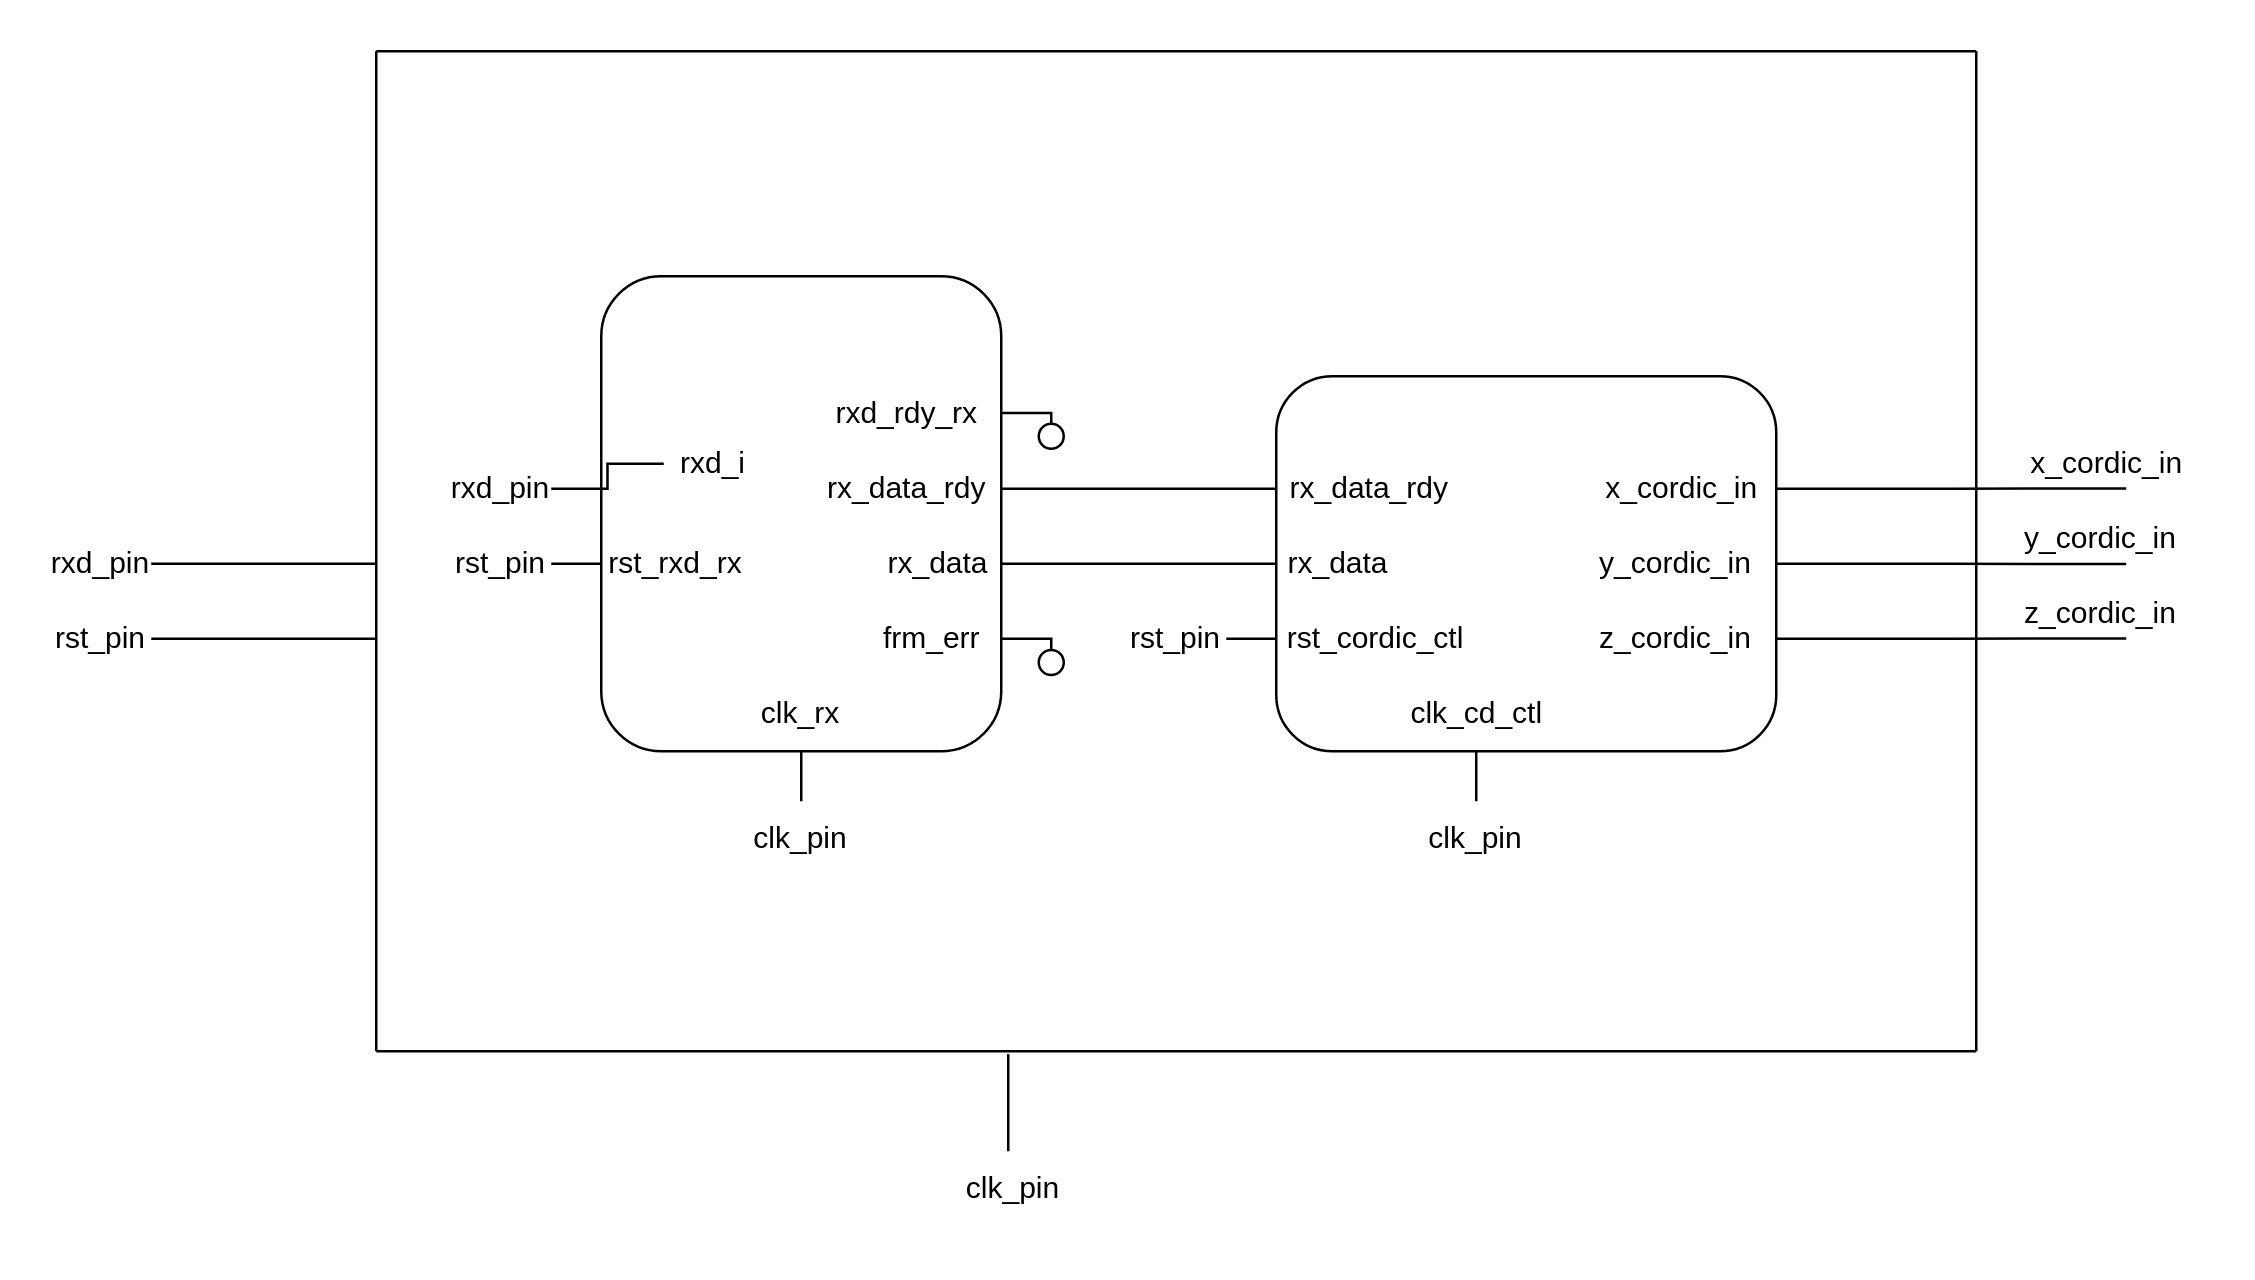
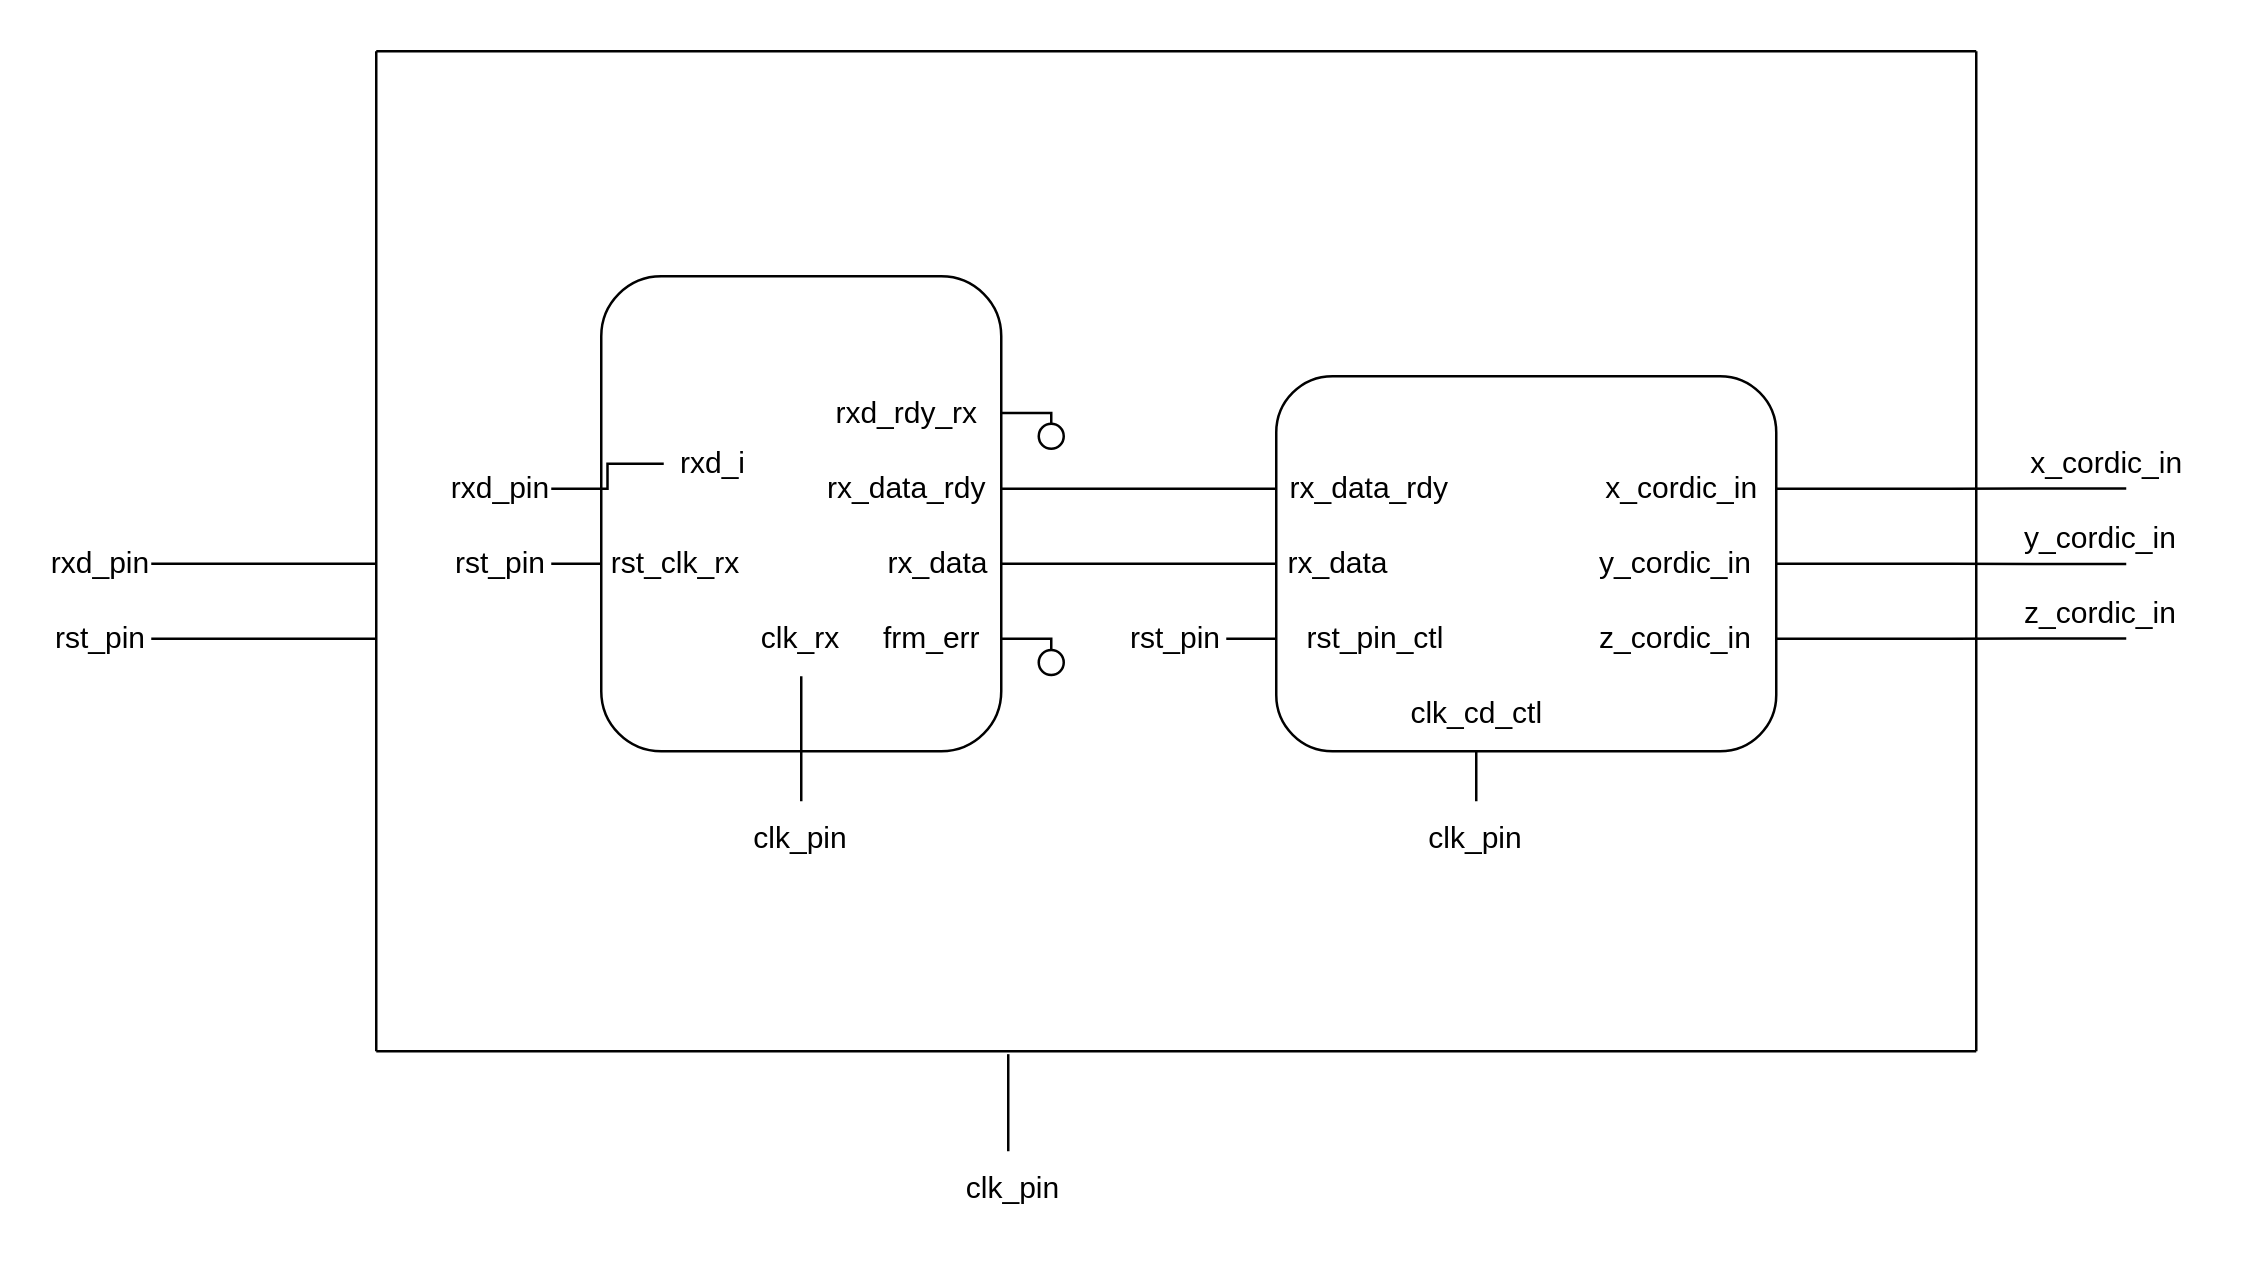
(676, 564) -> (676, 564)
(1376, 639) -> (1376, 639)
(801, 714) -> (801, 639)
